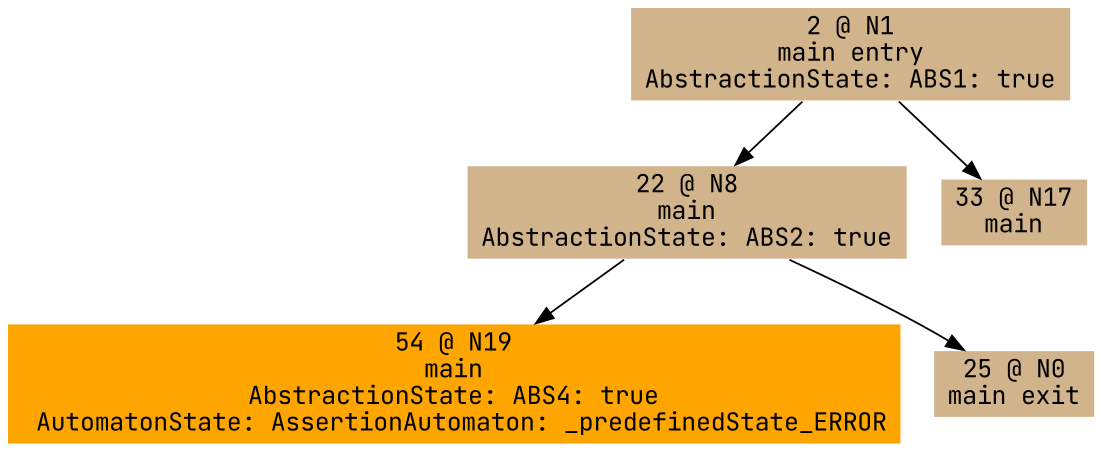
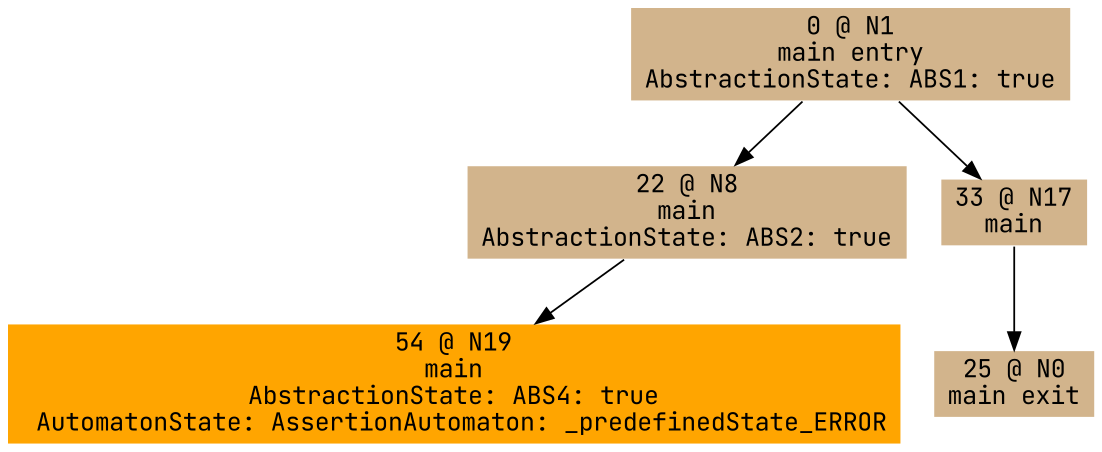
(851, 54) -> (851, 54)
(870, 299) -> (1014, 289)
